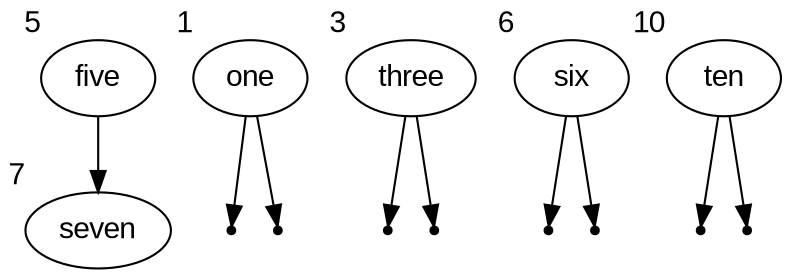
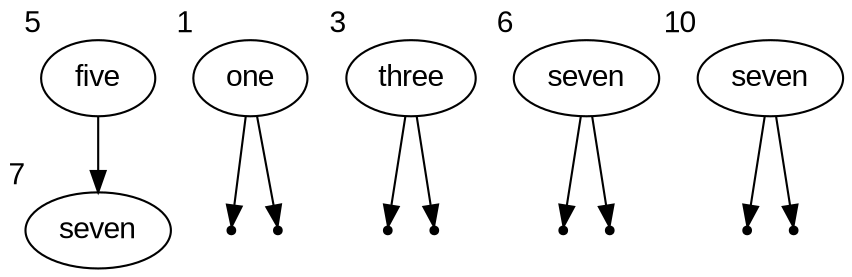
(572, 78) -> (586, 78)
(724, 78) -> (770, 78)
